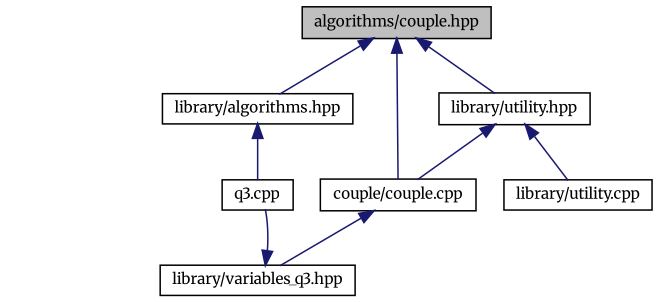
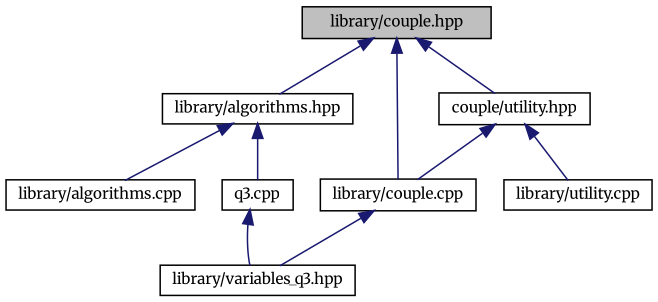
(397, 23) -> (397, 23)
(515, 109) -> (515, 109)
none -> (100, 195)
(398, 195) -> (398, 195)
(268, 230) -> (248, 245)
